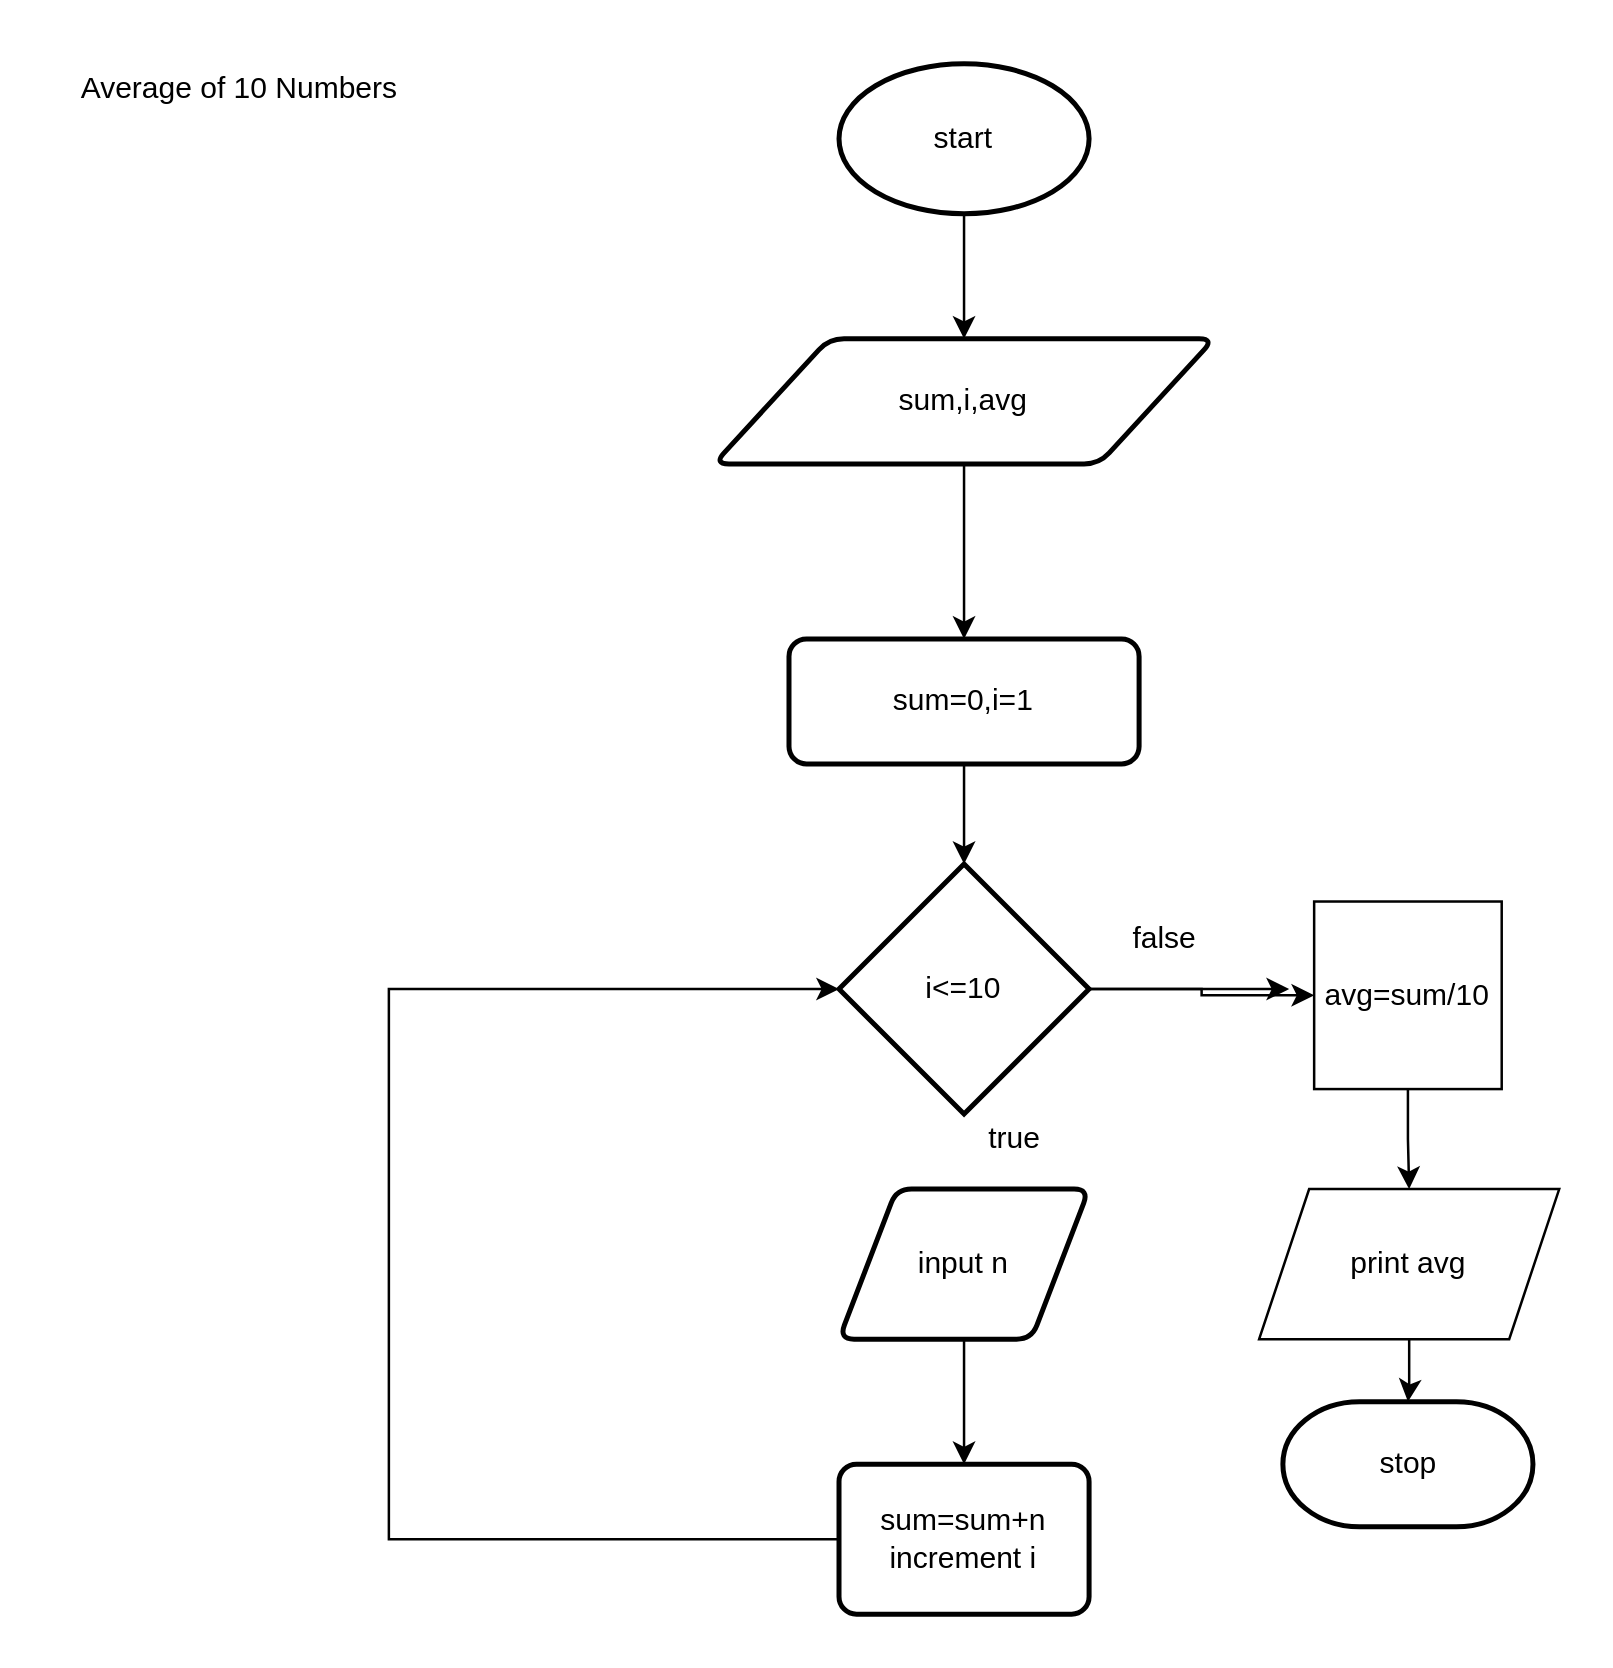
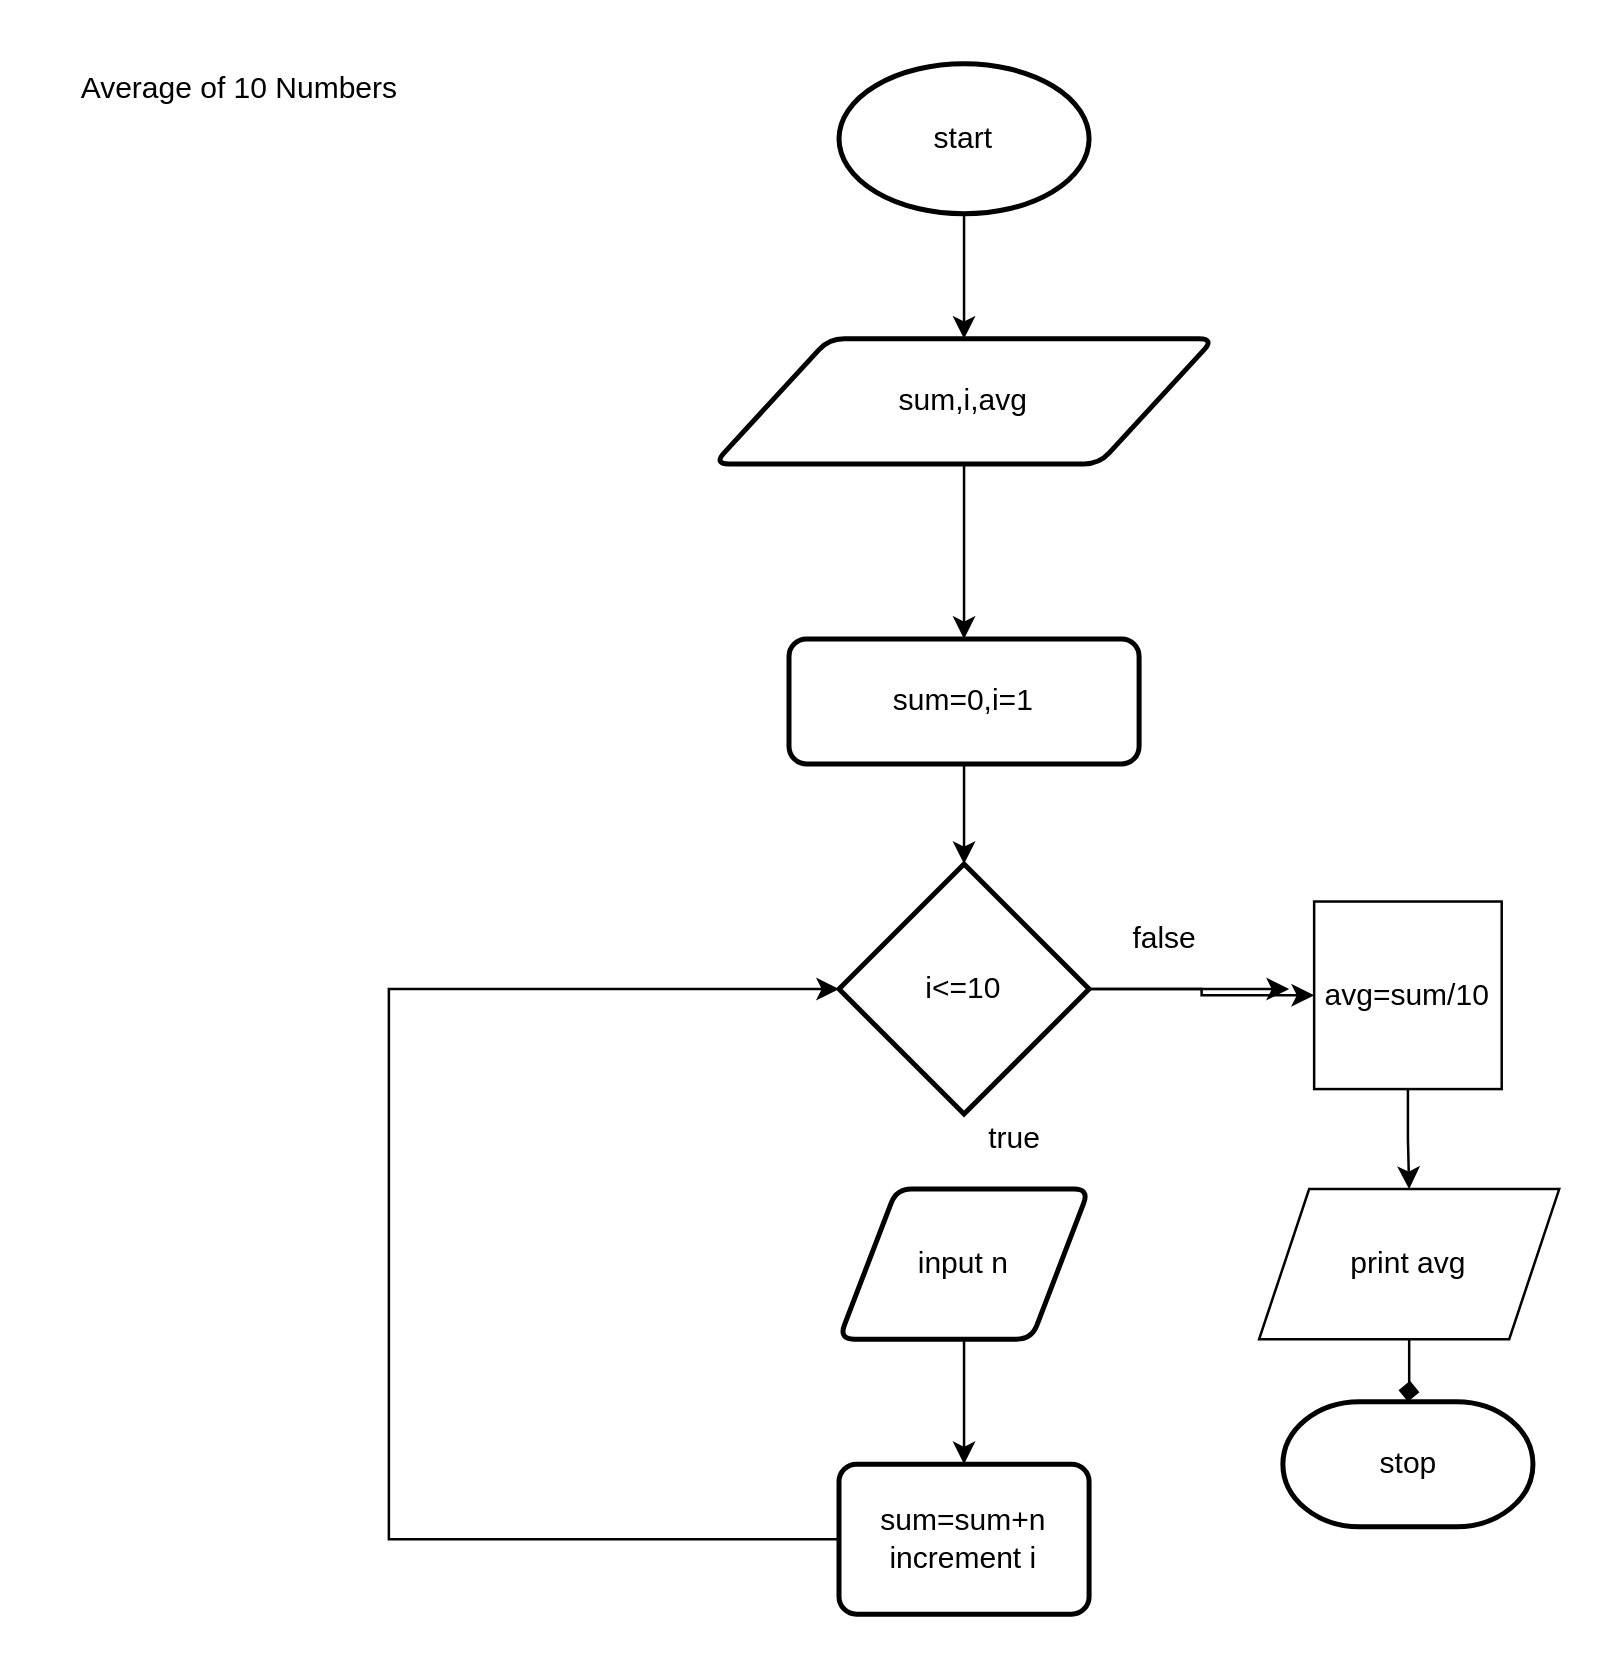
(1409, 1385) -> (1409, 1385)
